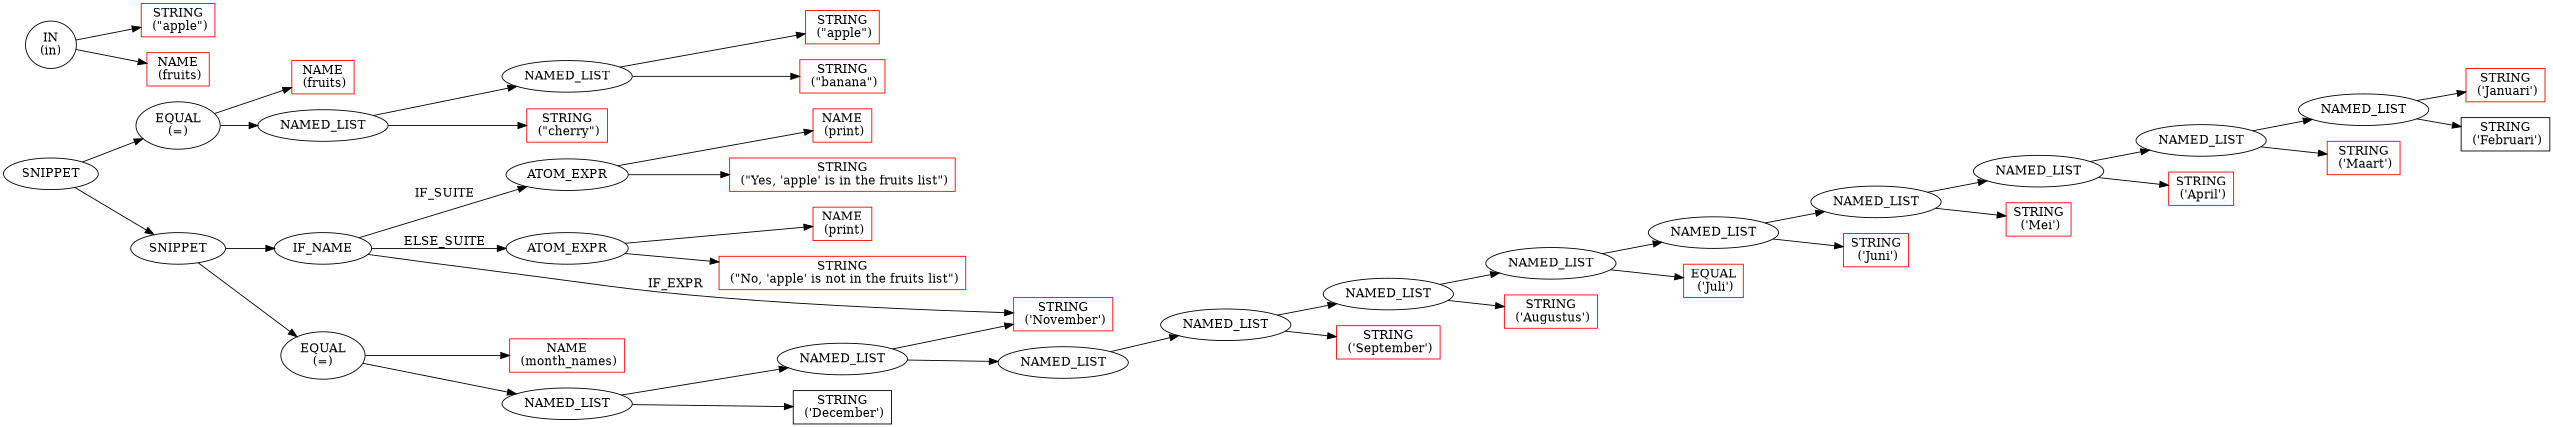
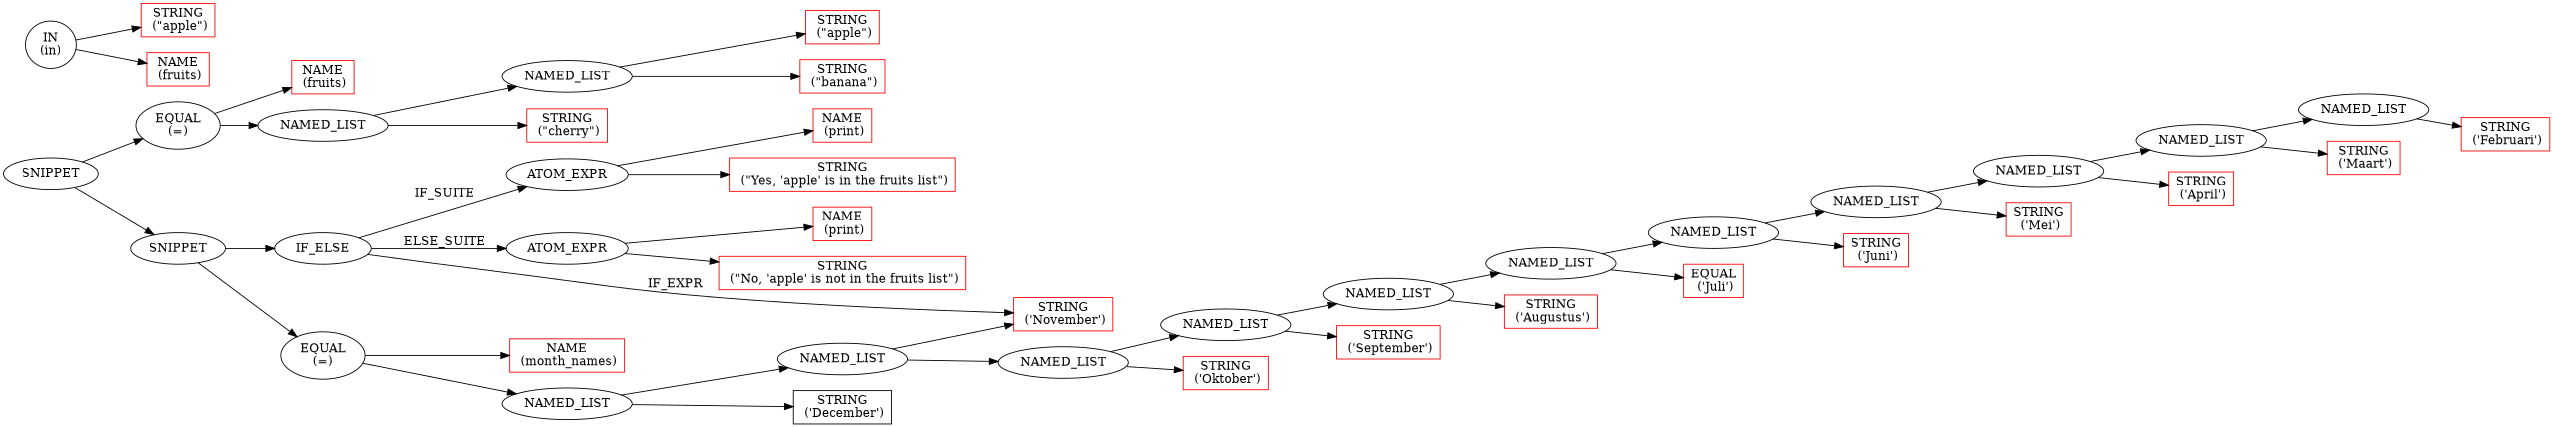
(2506, 85) -> none
(2506, 134) -> (2506, 134)
(323, 248) -> (323, 248)
none -> (1226, 373)
